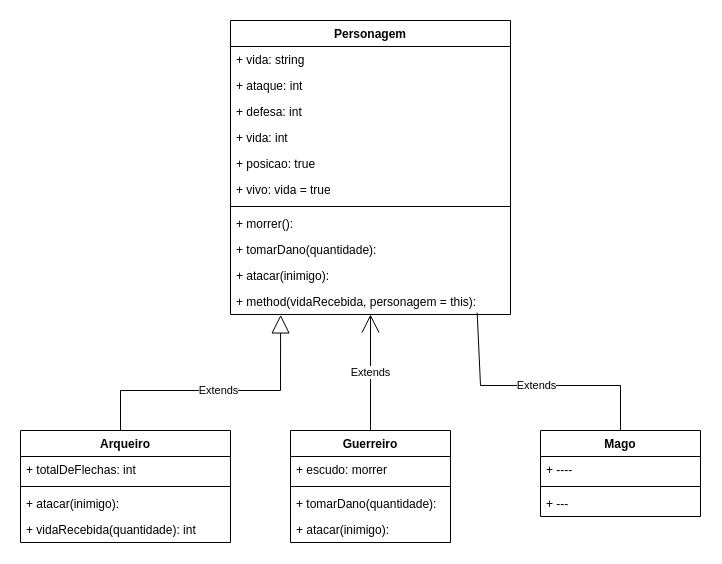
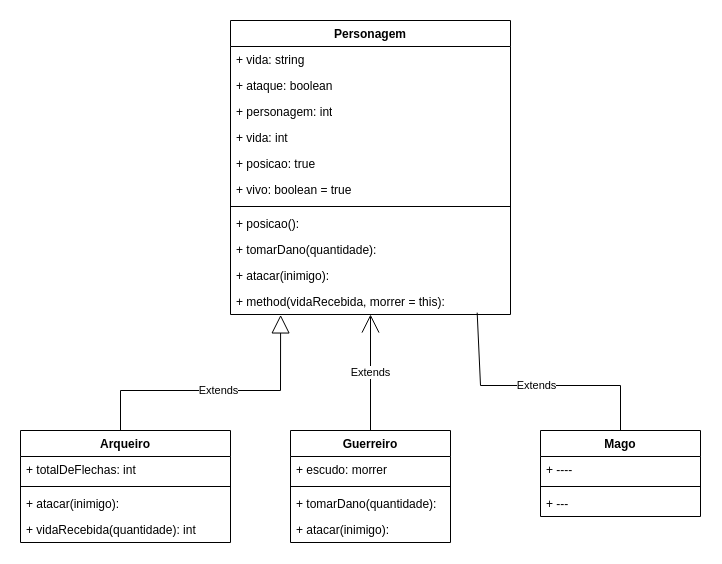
(274, 87) -> (287, 87)
(274, 113) -> (287, 113)
(289, 191) -> (300, 191)
(270, 225) -> (272, 225)
(364, 303) -> (350, 303)
